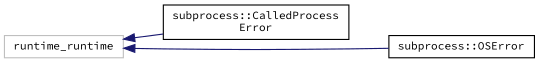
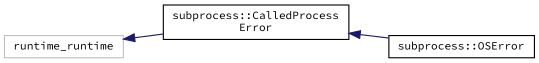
(262, 50) -> (374, 36)
